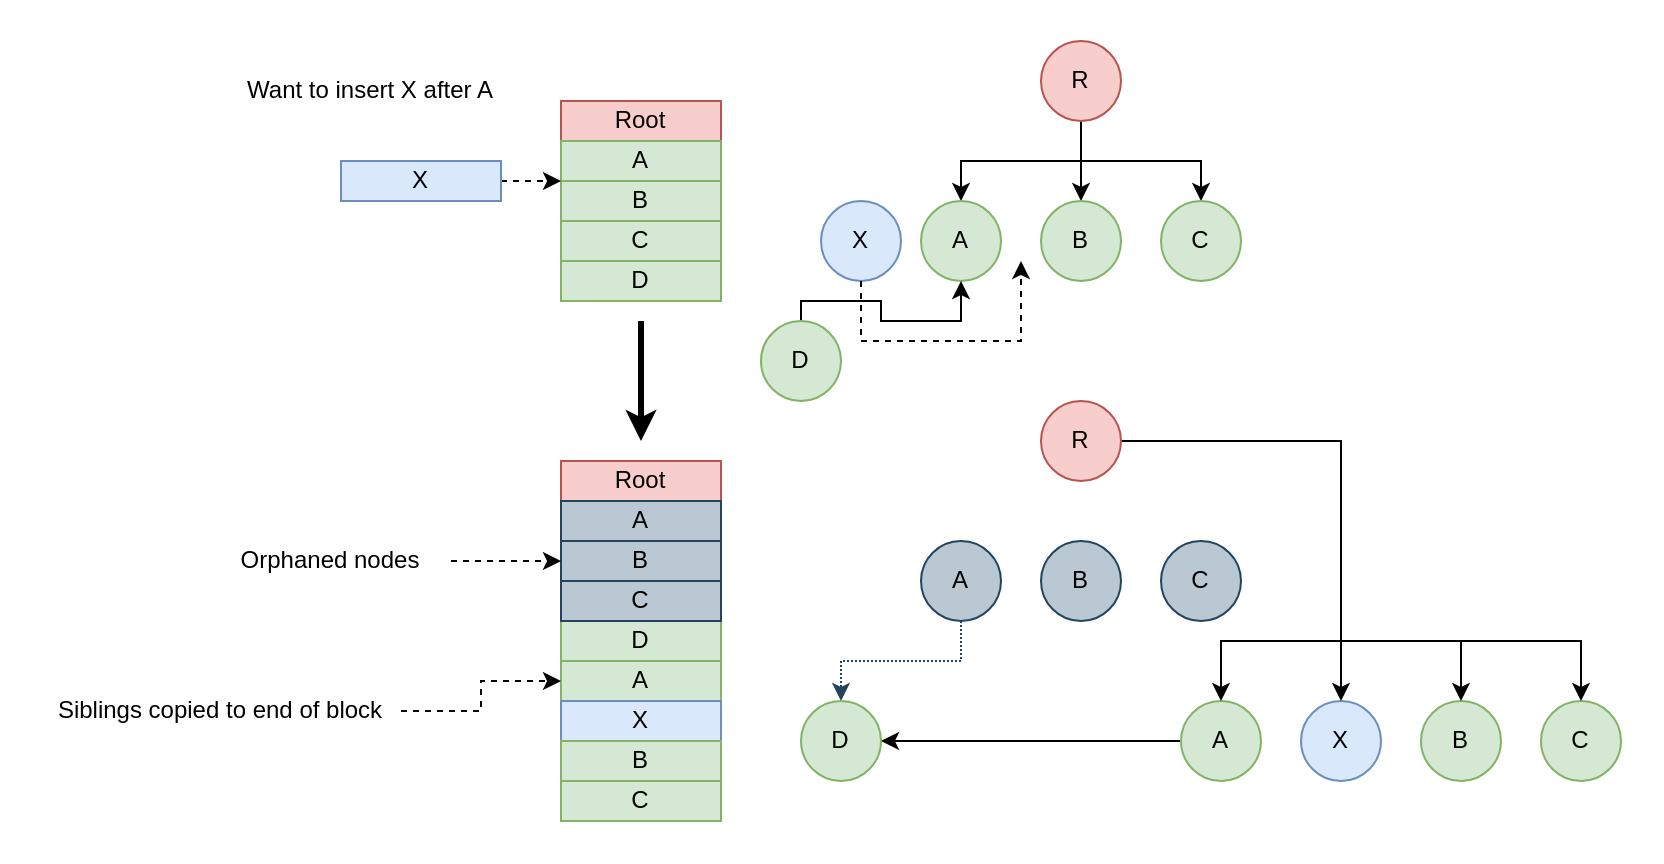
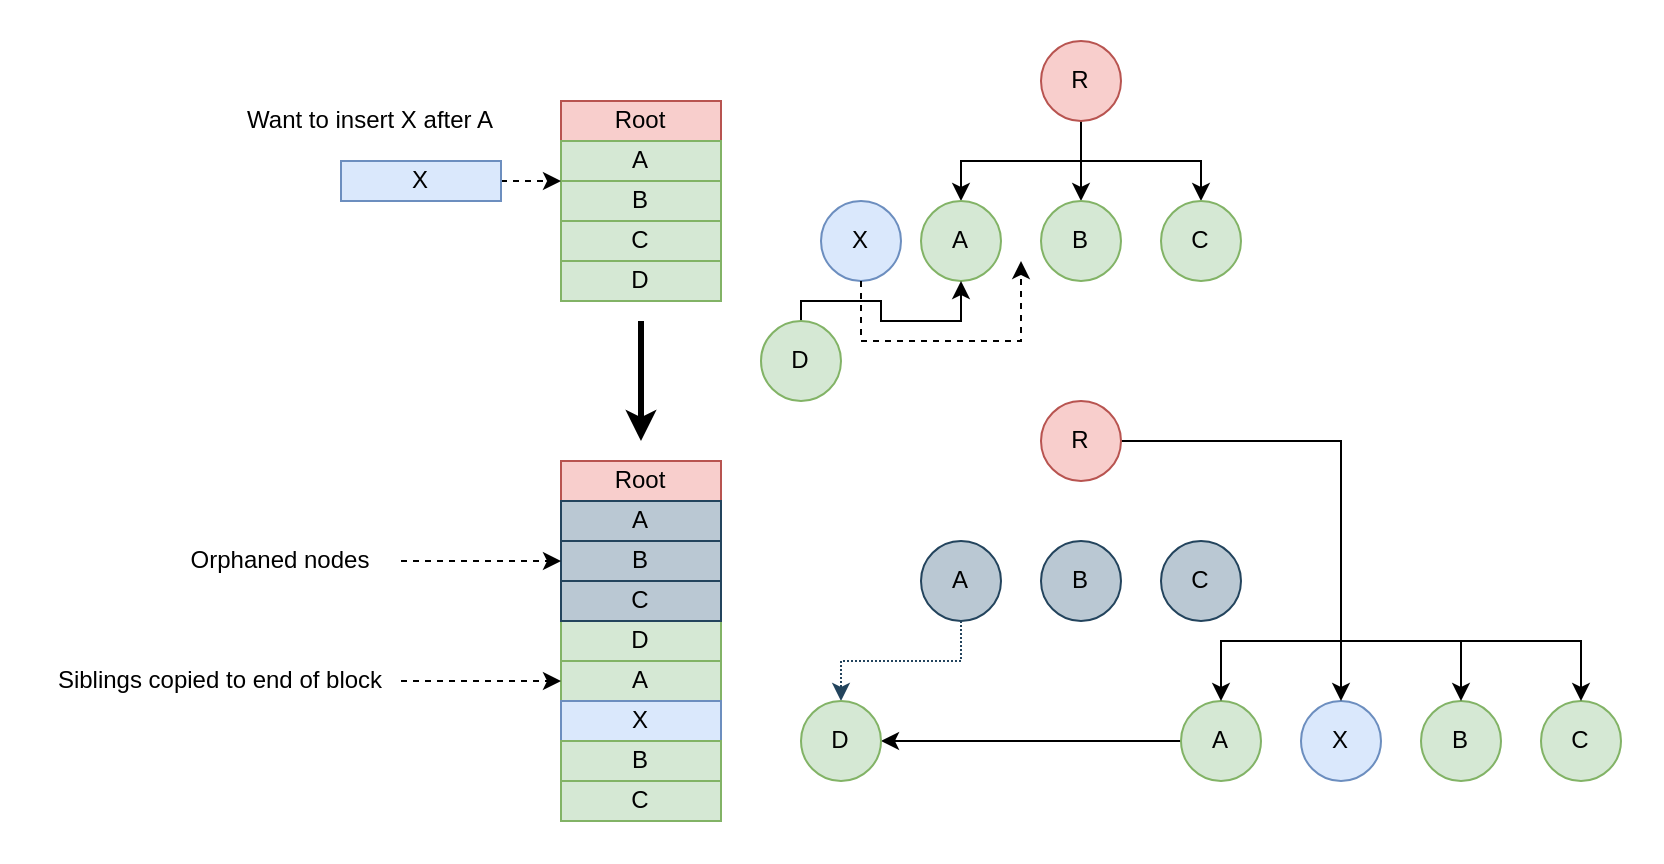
(371, 91) -> (371, 121)
(331, 561) -> (281, 561)
(221, 711) -> (221, 681)
